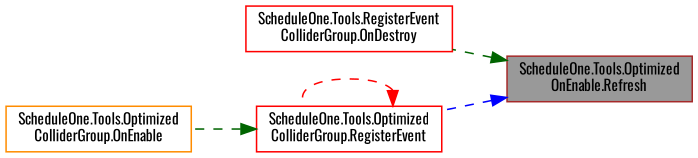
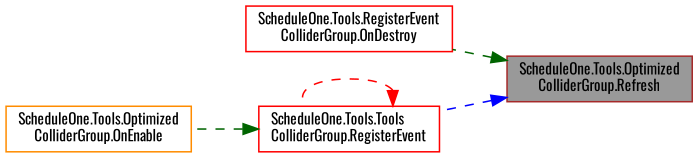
(600, 79) -> (600, 79)
(349, 129) -> (349, 129)
